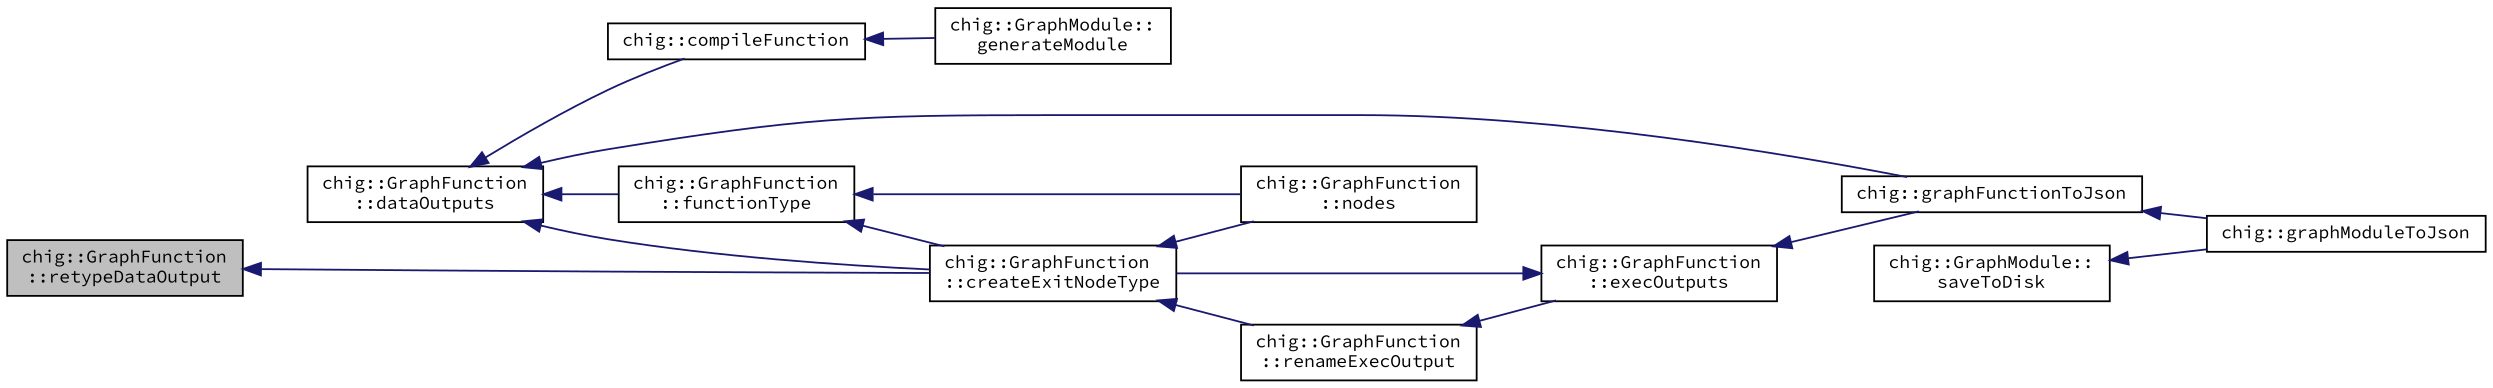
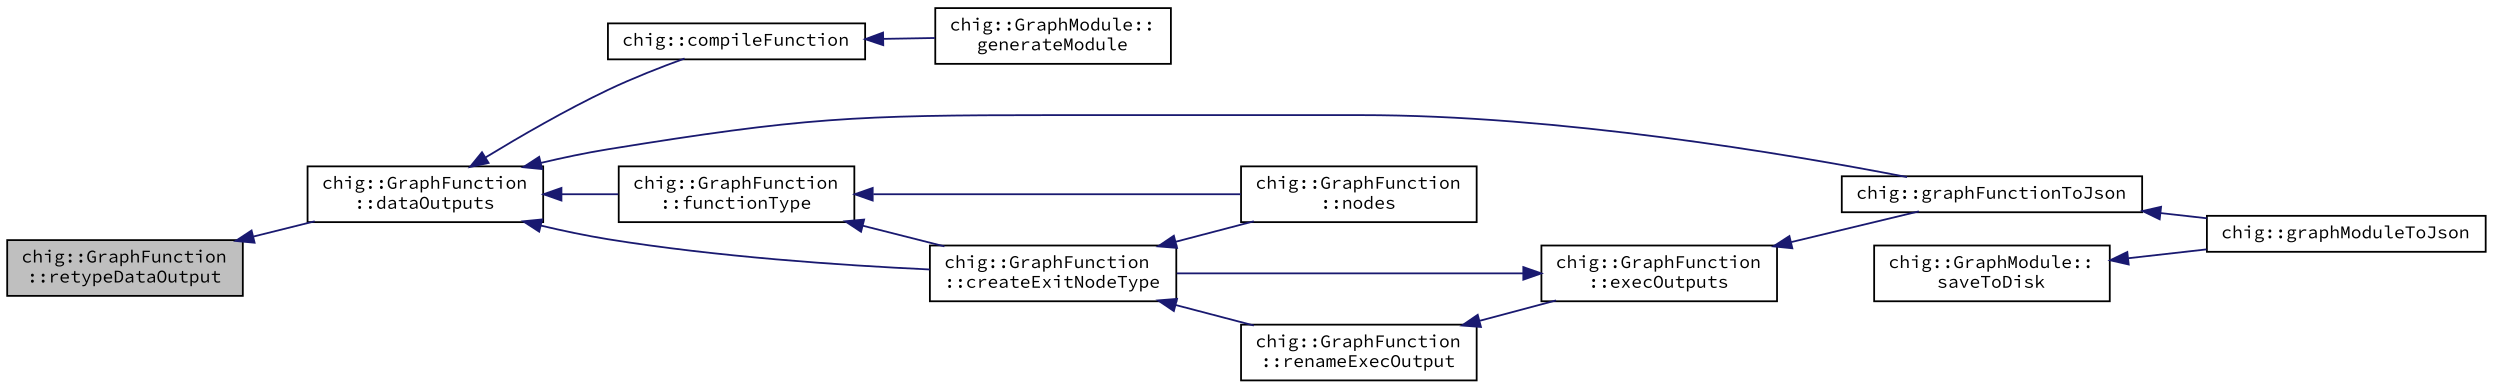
(595, 272) -> (284, 229)
